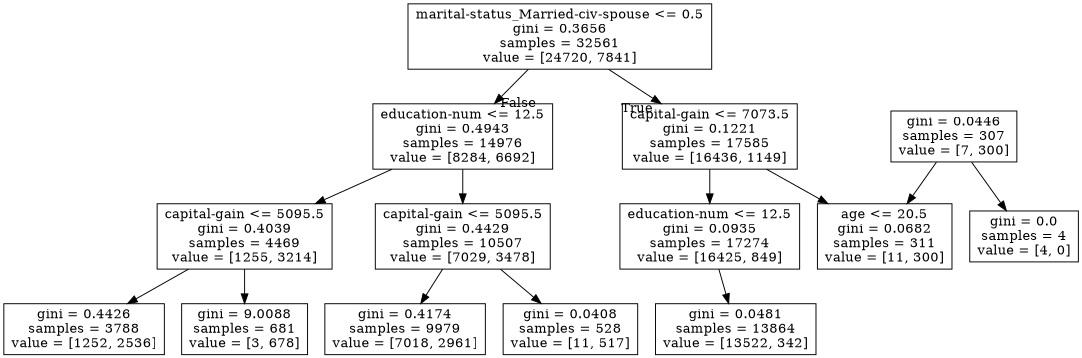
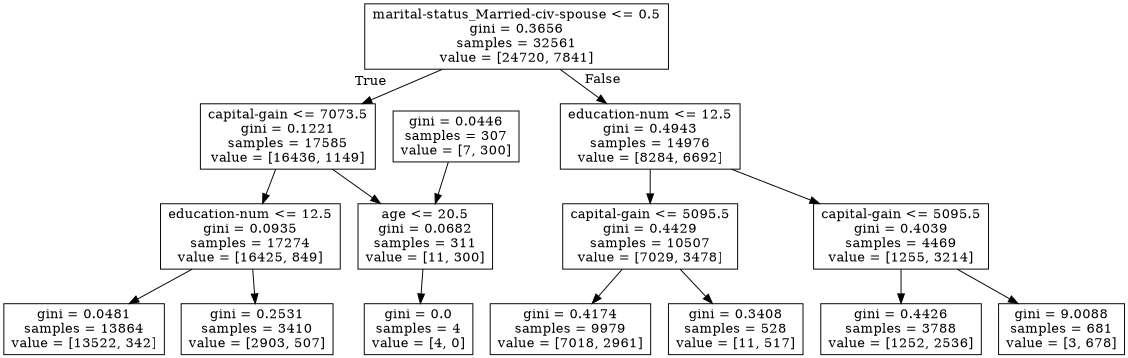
(986, 182) -> (422, 281)
none -> (257, 329)
(570, 329) -> (736, 329)
